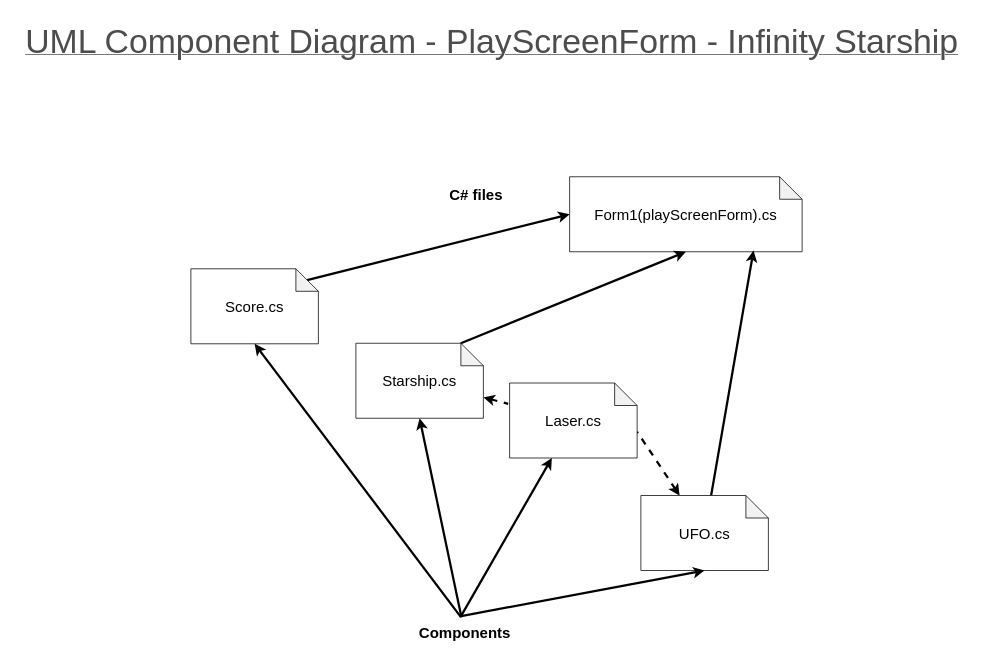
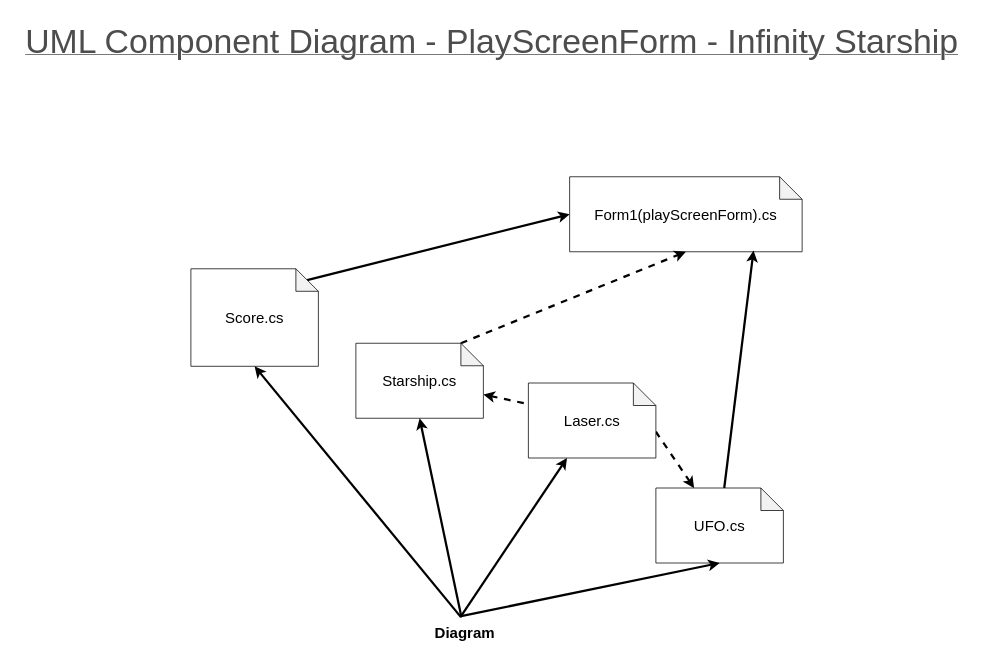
(476, 194) -> none
(569, 299) -> (569, 299)
(255, 306) -> (255, 317)
(573, 420) -> (592, 420)
(705, 533) -> (720, 525)
(465, 632) -> (465, 632)
